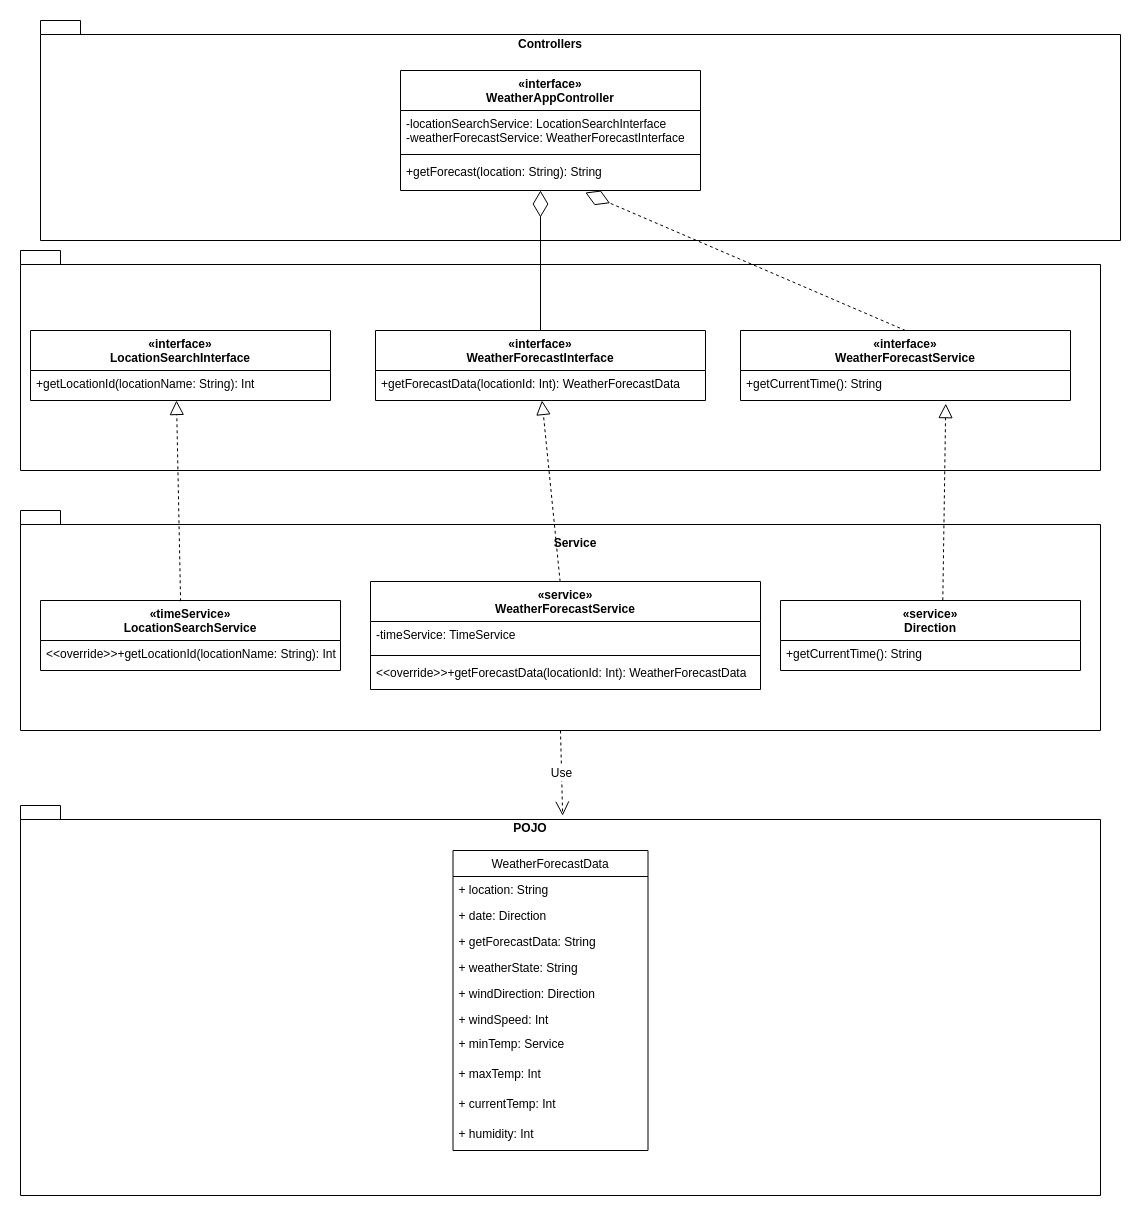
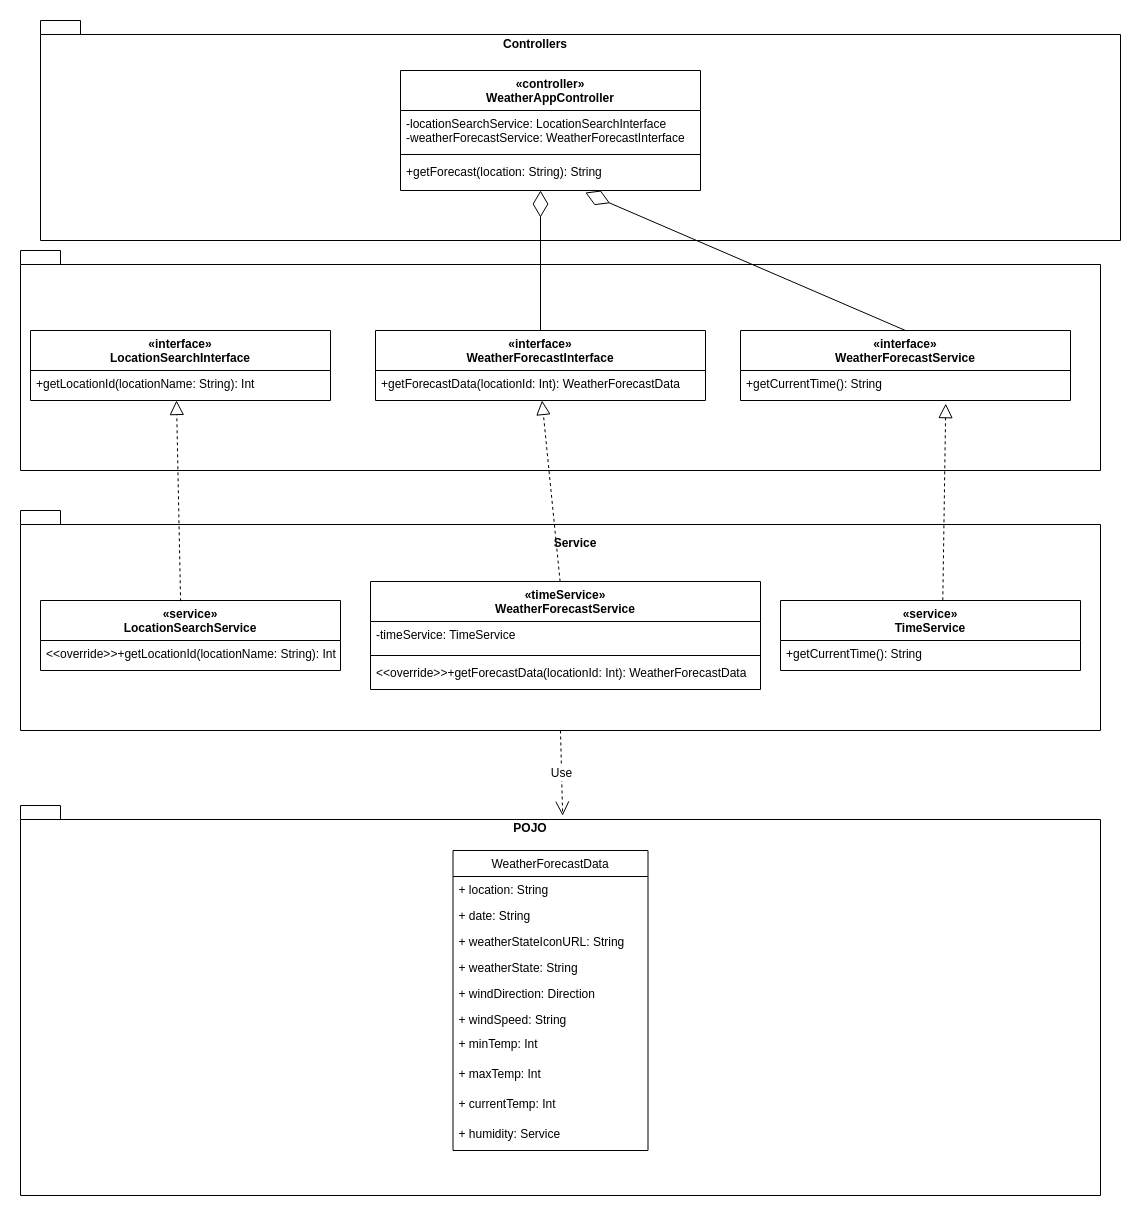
(551, 44) -> (536, 44)
(550, 84) -> (550, 84)
(756, 266) -> (756, 266)
(565, 595) -> (565, 595)
(190, 614) -> (190, 614)
(930, 614) -> (930, 614)
(508, 916) -> (499, 916)
(536, 942) -> (550, 942)
(506, 1020) -> (515, 1020)
(511, 1044) -> (499, 1044)
(501, 1134) -> (513, 1134)
